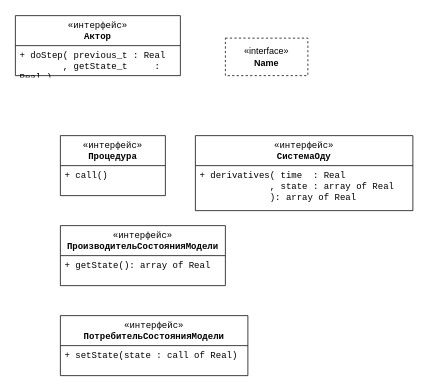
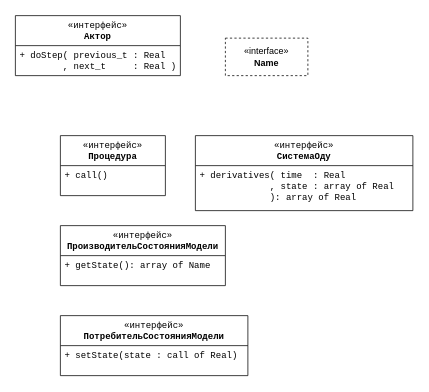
(80, 61) -> (80, 61)
(126, 266) -> (127, 266)
